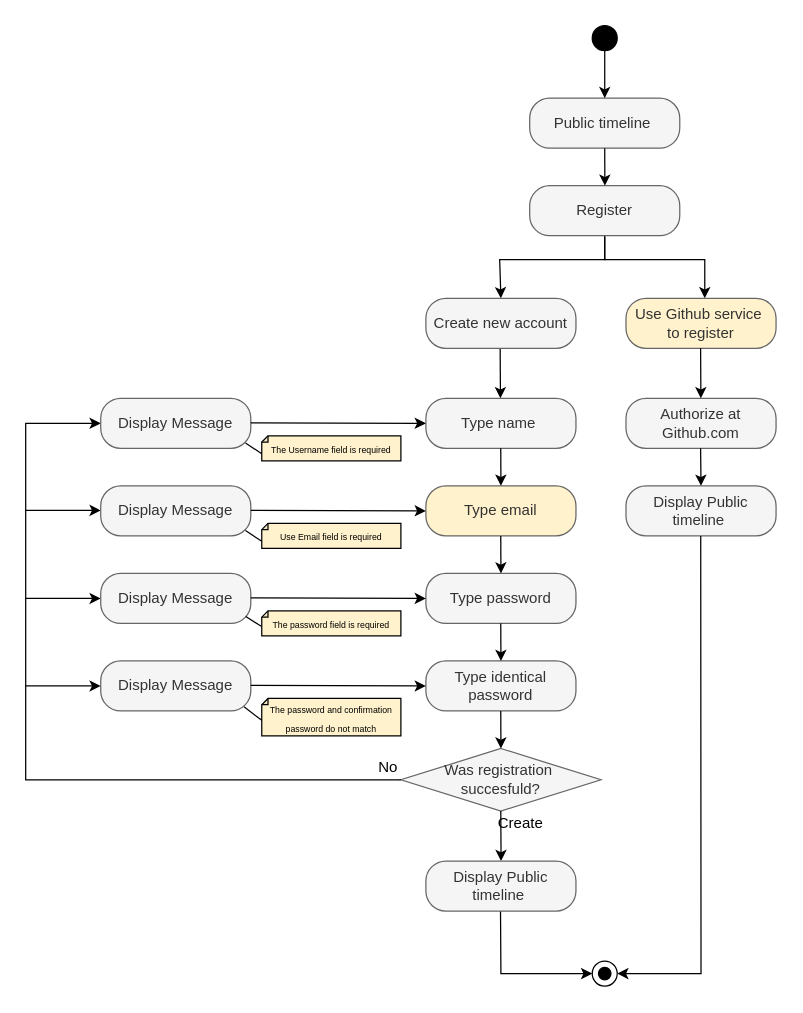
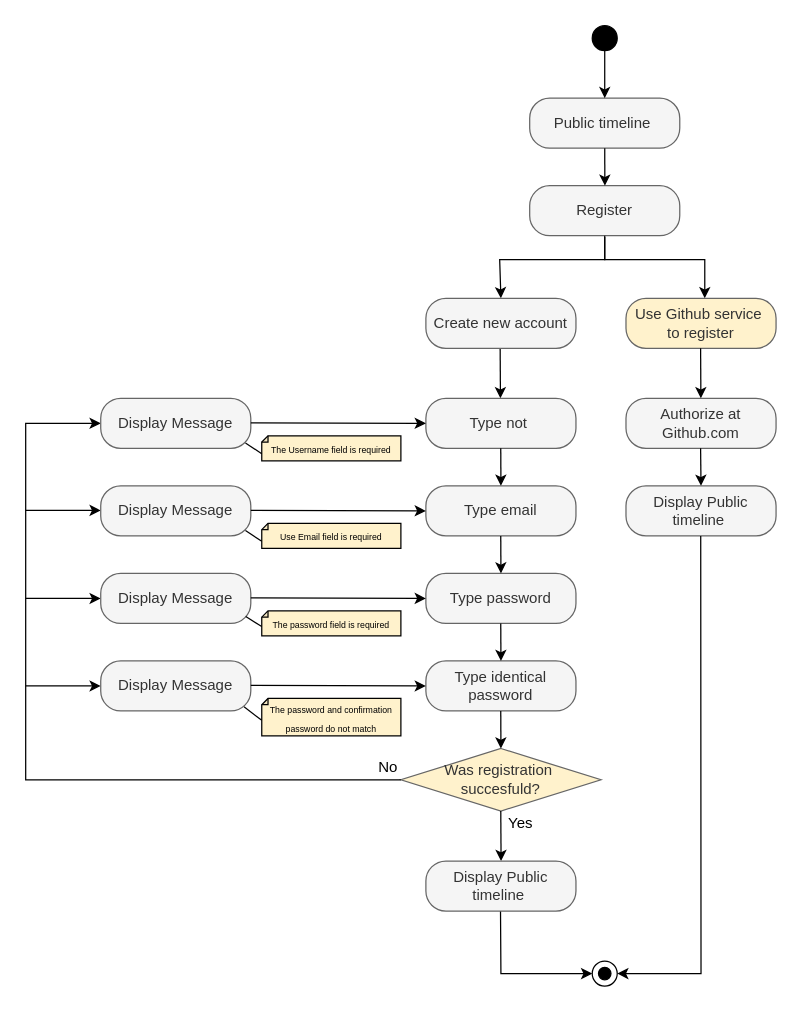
(501, 423) -> (501, 423)
(501, 511) -> (501, 511)
(501, 779) -> (501, 779)
(521, 823) -> (521, 823)
